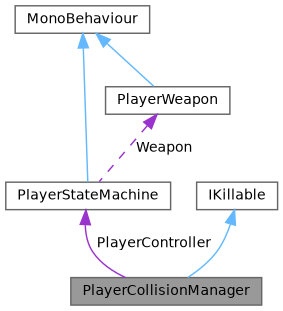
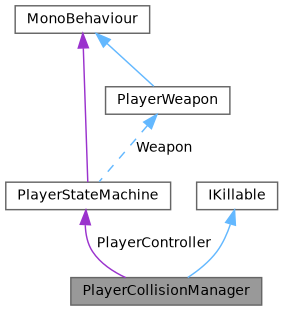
(86, 115) -> (86, 115)
(123, 154) -> (123, 154)
